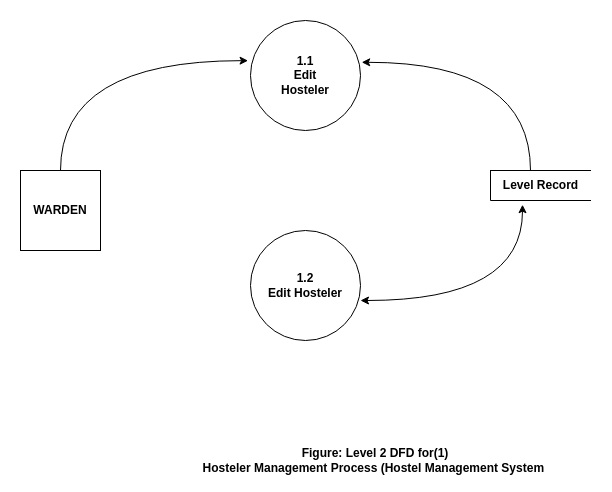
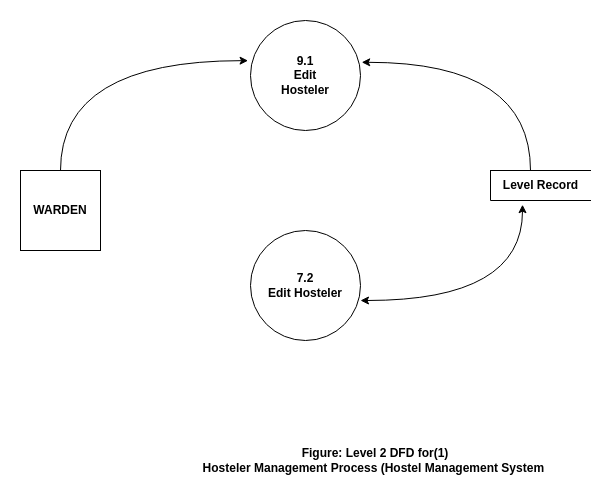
(306, 76) -> (306, 76)
(306, 286) -> (306, 286)
